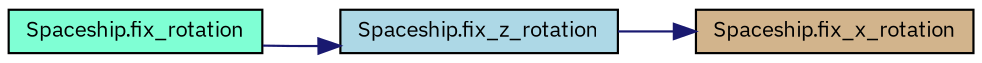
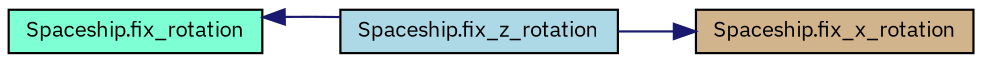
(291, 46) -> (313, 17)
